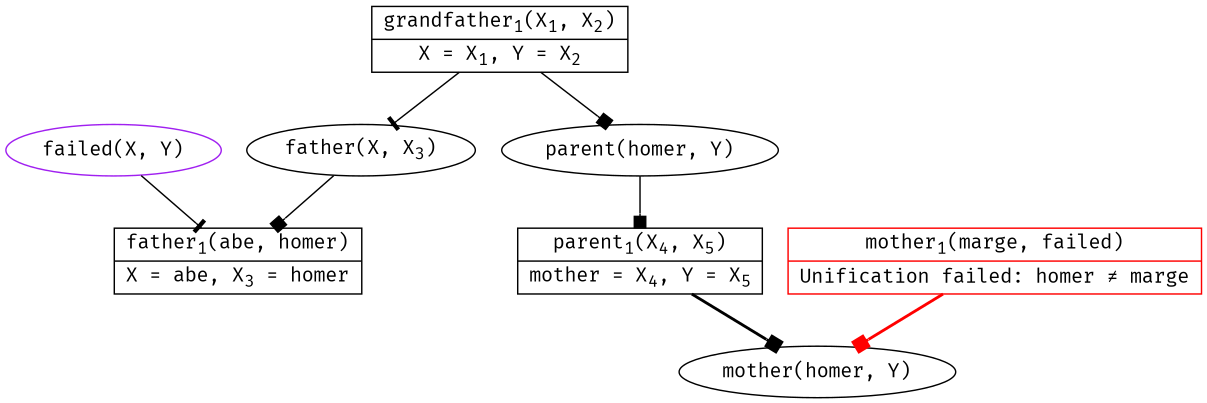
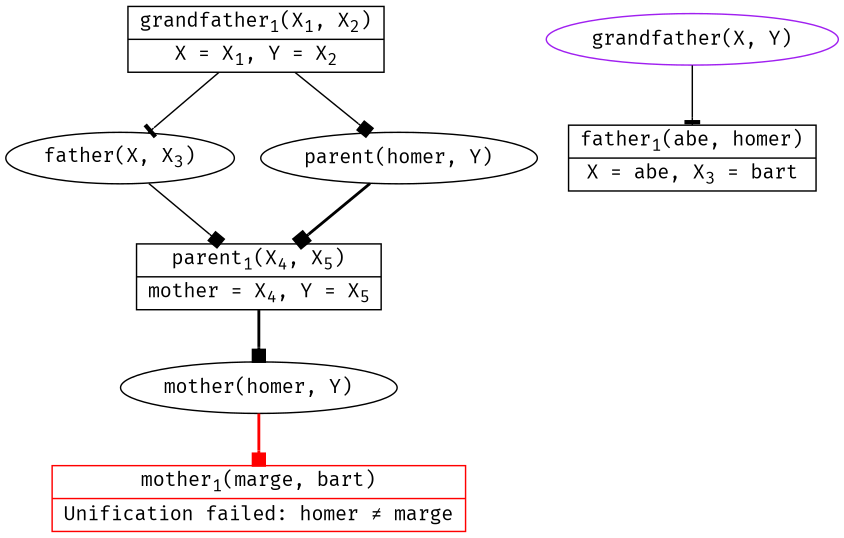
(114, 150) -> (692, 39)
(640, 195) -> (339, 209)
(309, 197) -> (179, 209)
(1036, 242) -> (300, 480)
(302, 275) -> (757, 172)
(906, 317) -> (259, 432)
